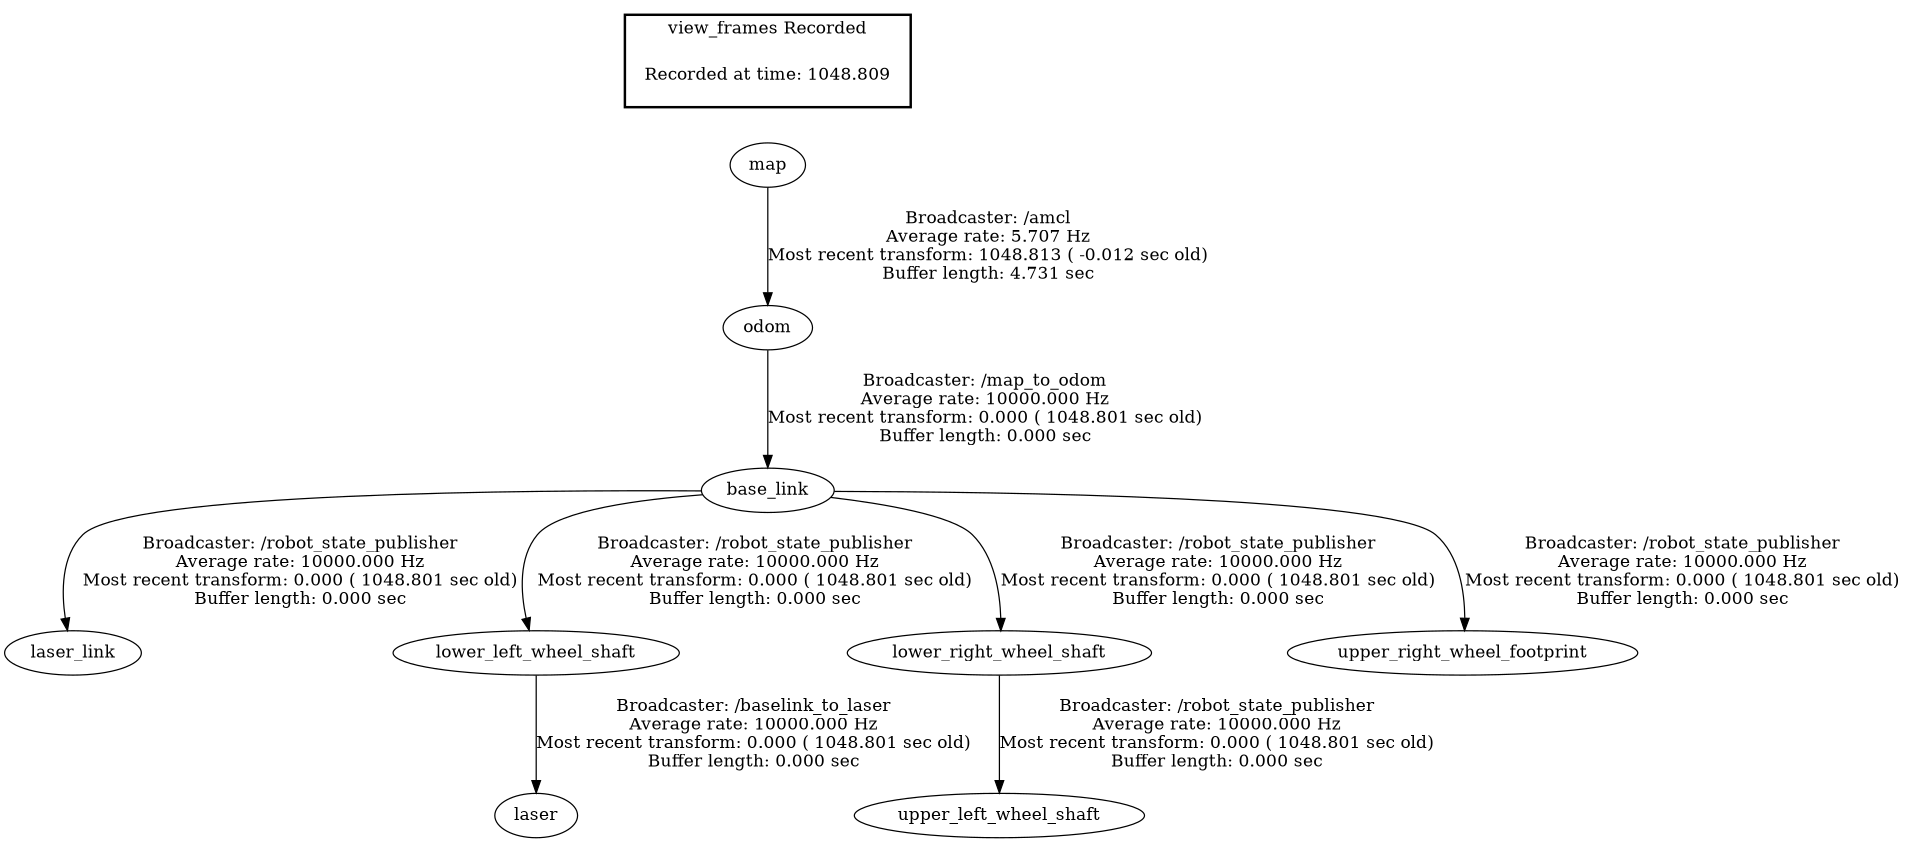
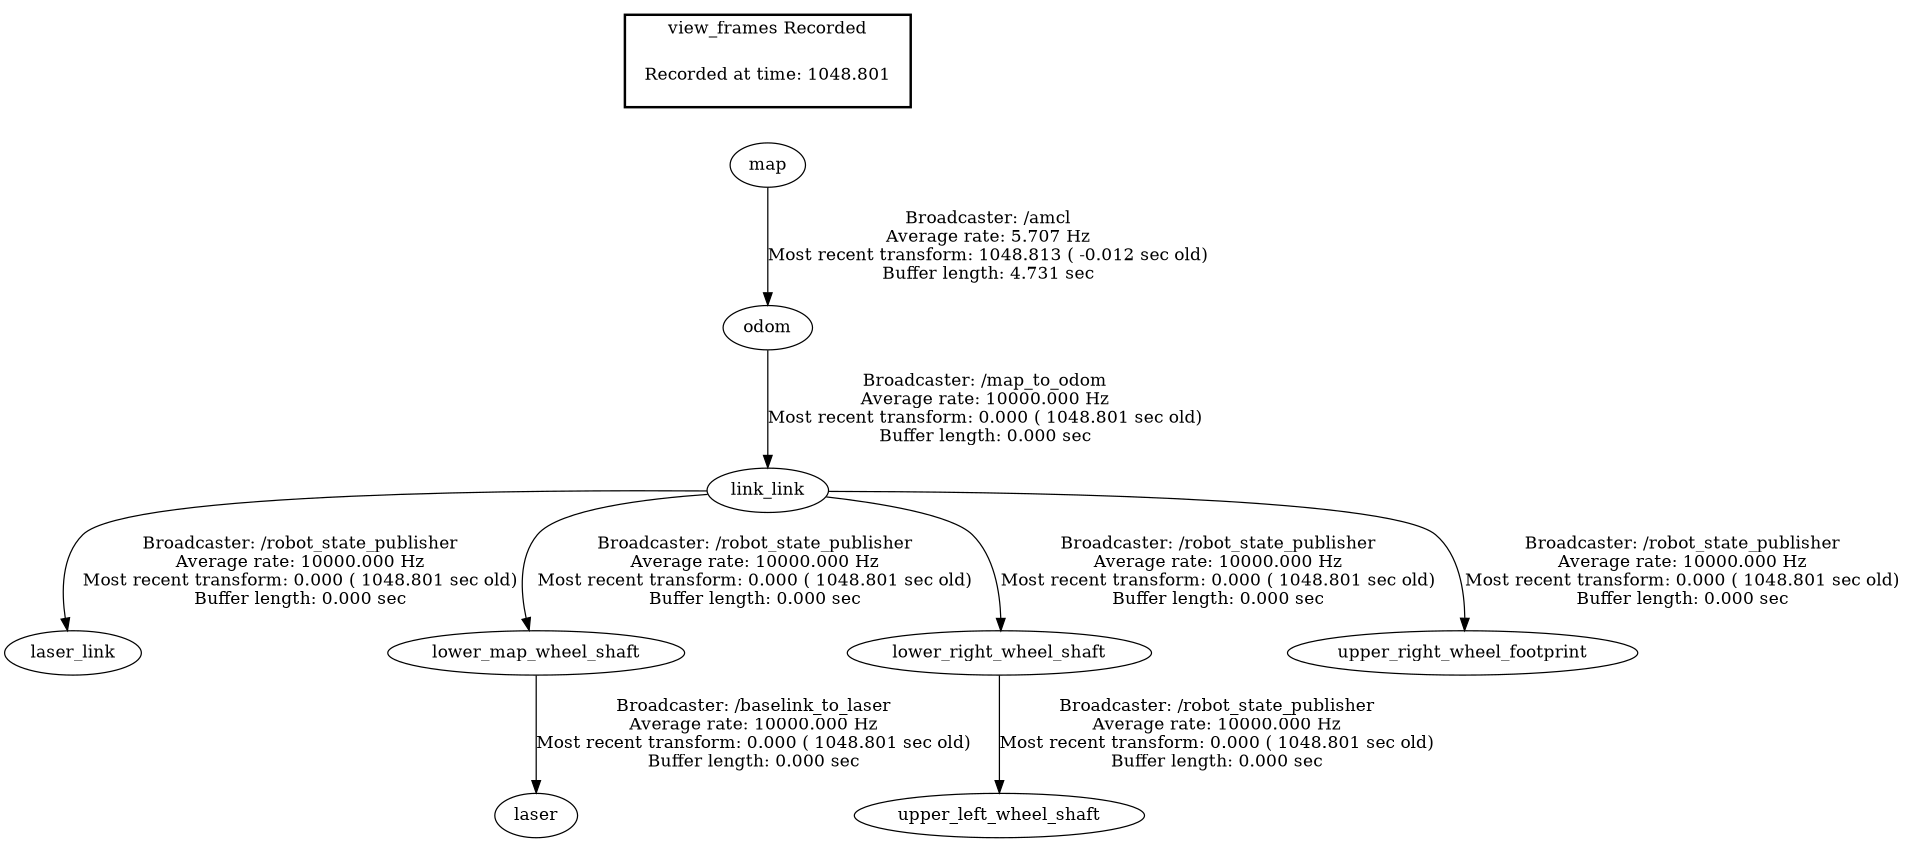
(768, 75) -> (768, 75)
(768, 490) -> (768, 490)
(536, 653) -> (536, 653)
